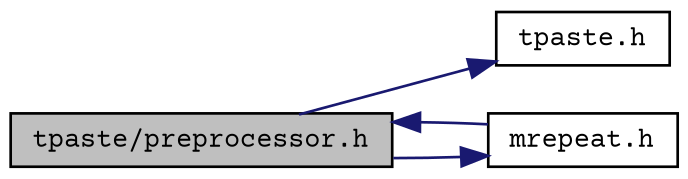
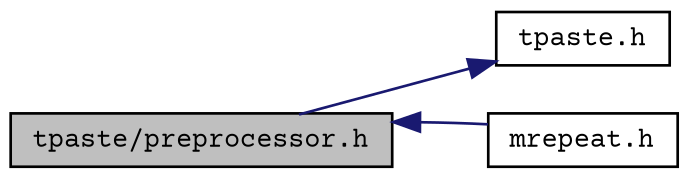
(427, 158) -> none
